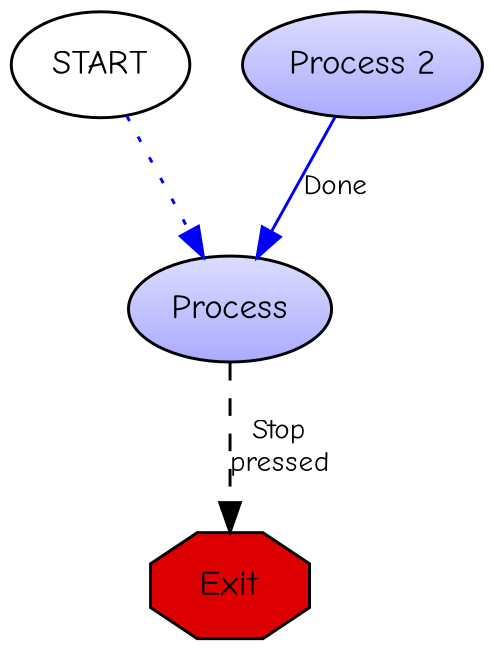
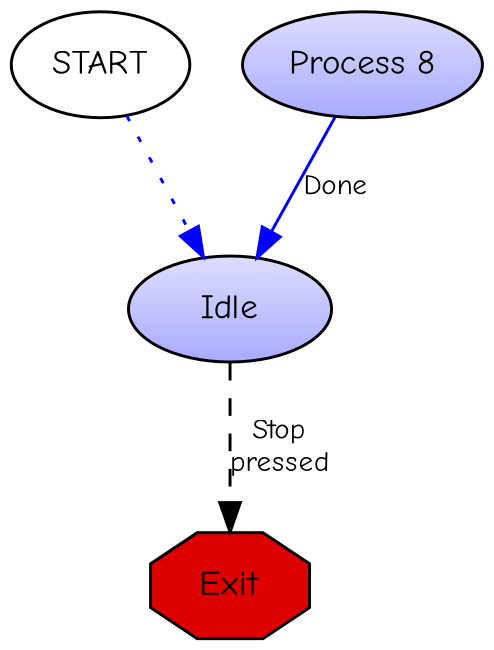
(362, 65) -> (362, 65)
(230, 309) -> (230, 309)
